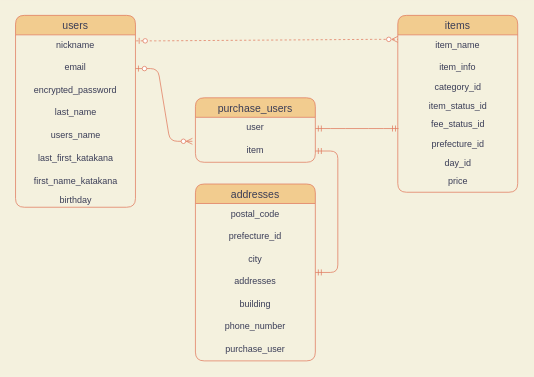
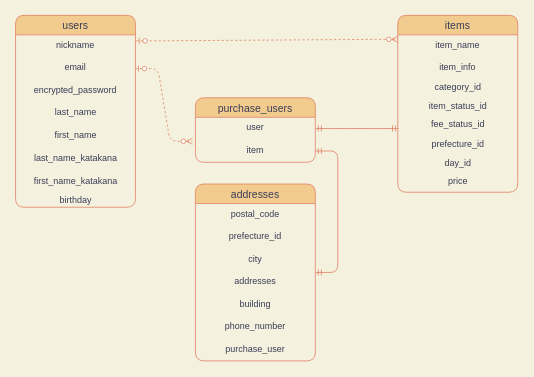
(164, 106) -> (164, 106)
(76, 135) -> (76, 135)
(76, 159) -> (76, 159)
